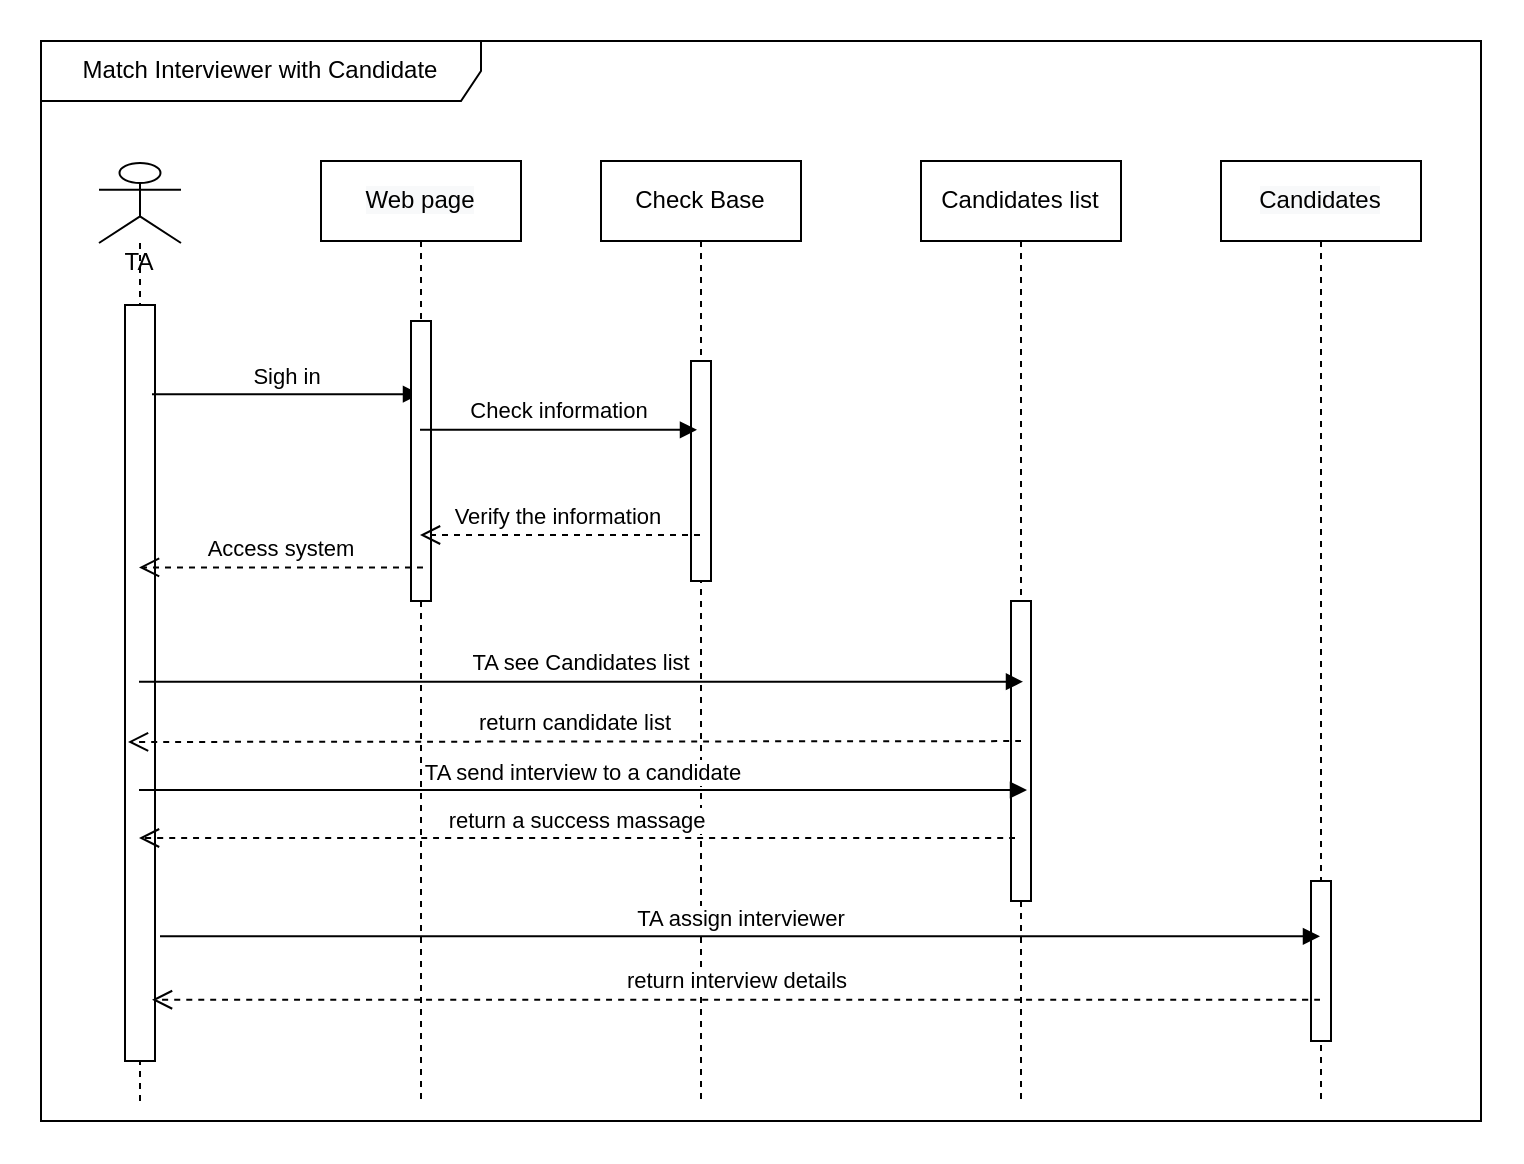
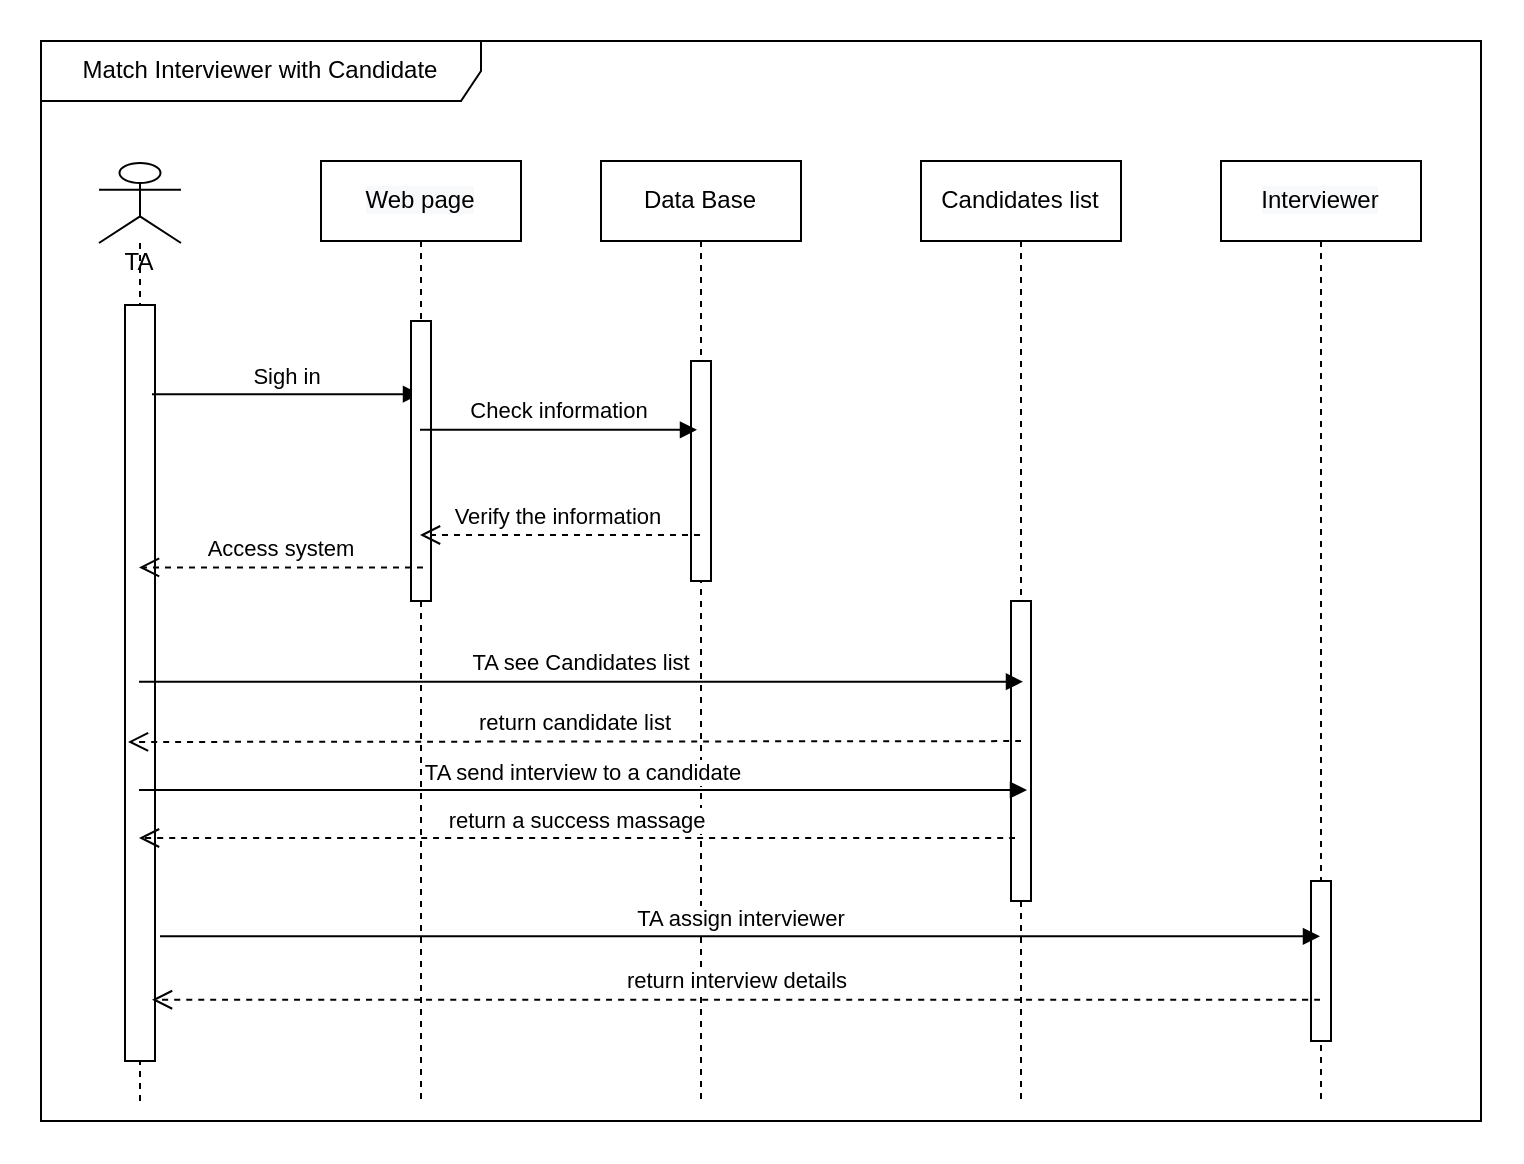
(701, 201) -> (701, 201)
(1321, 201) -> (1321, 201)
